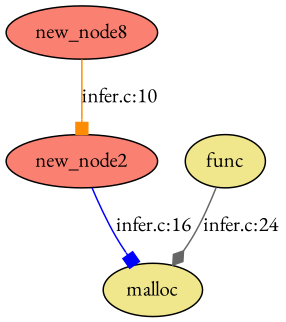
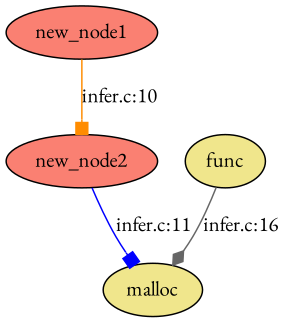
(82, 33) -> (82, 33)
(154, 226) -> (154, 226)
(242, 226) -> (242, 226)
